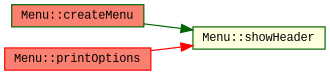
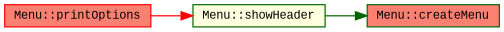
(163, 26) -> (340, 16)
